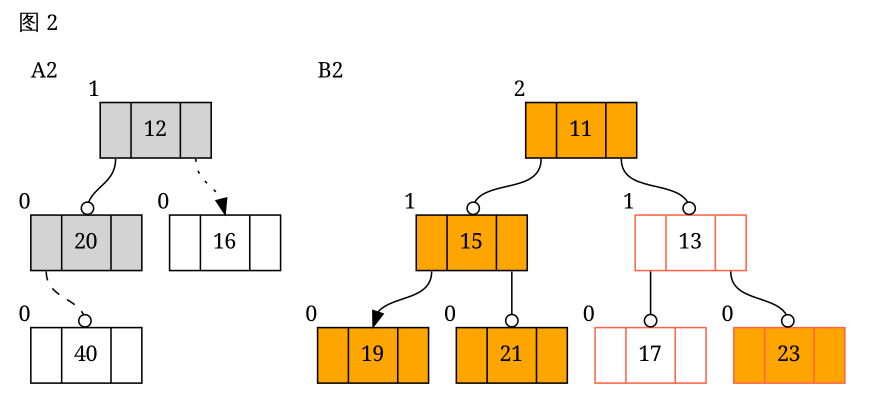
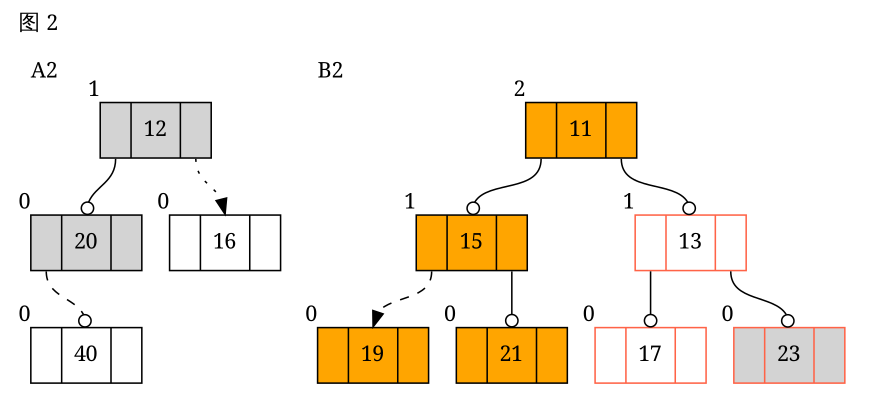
(410, 296) -> (410, 296)
(789, 355) -> (789, 355)
